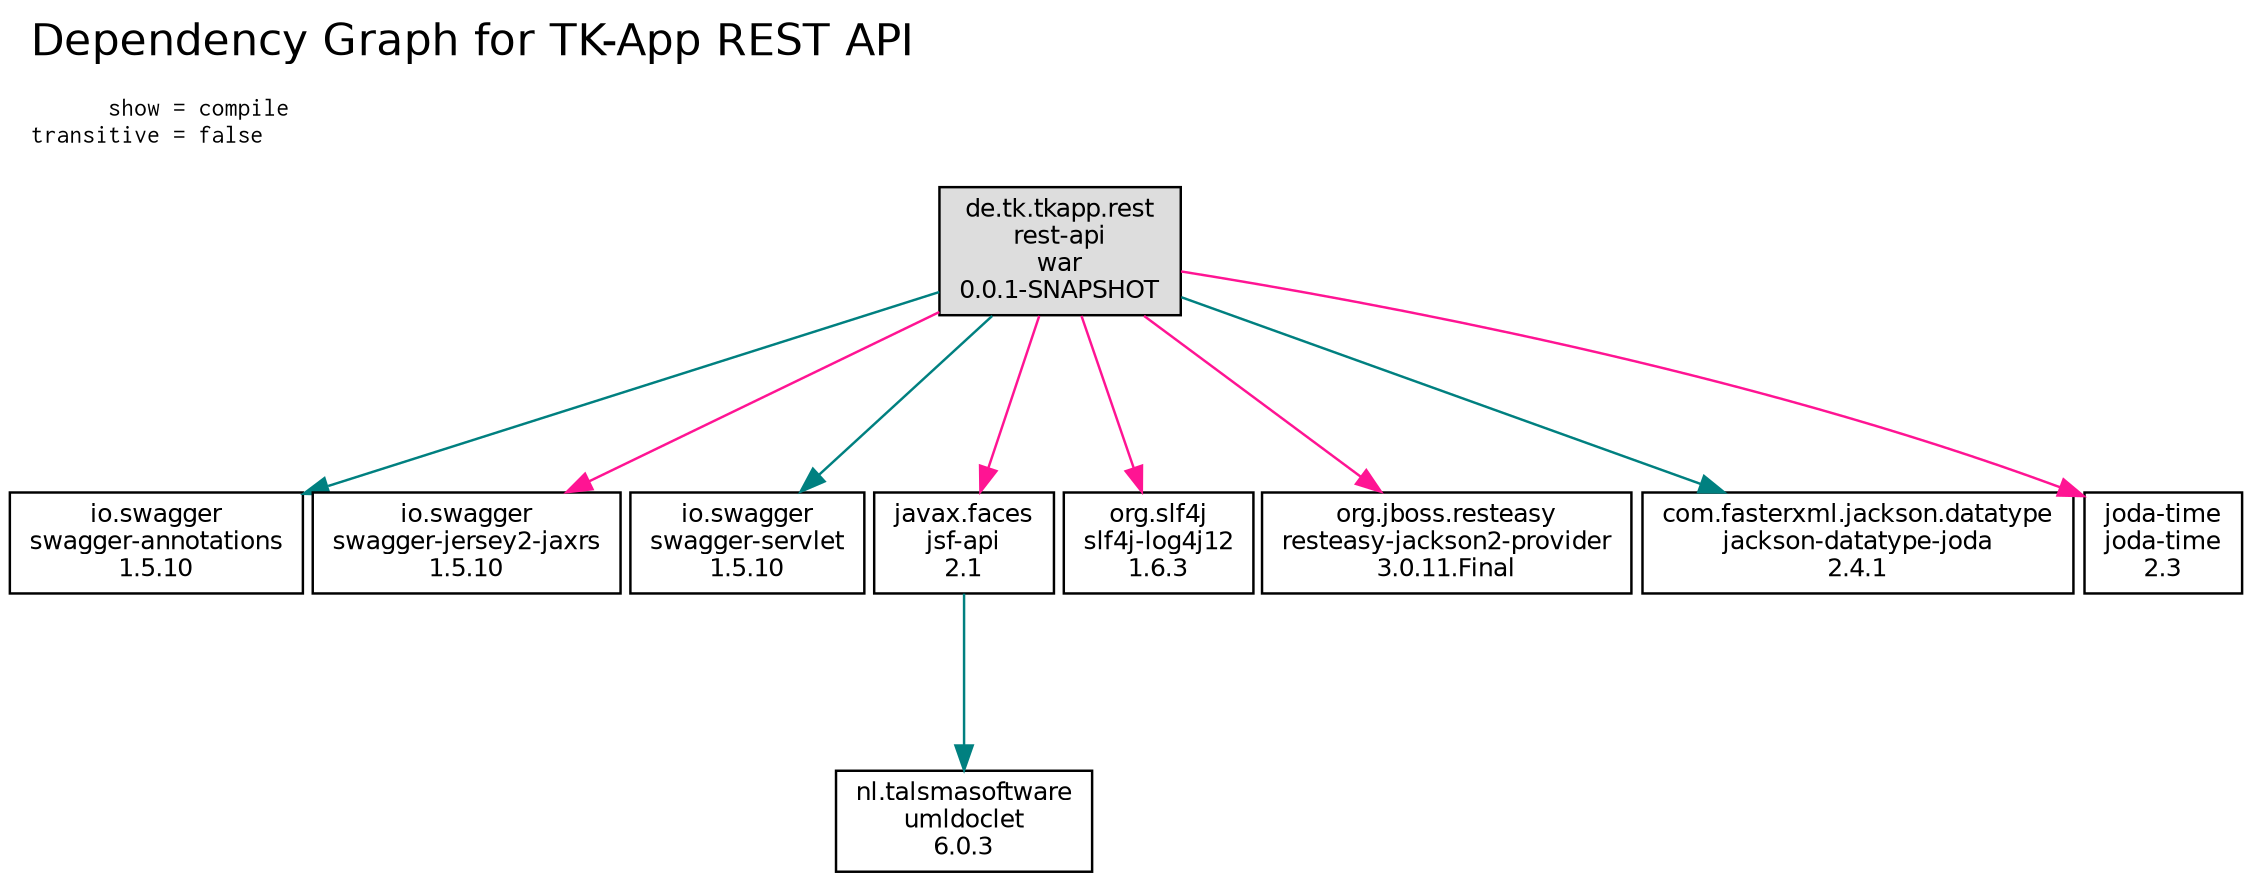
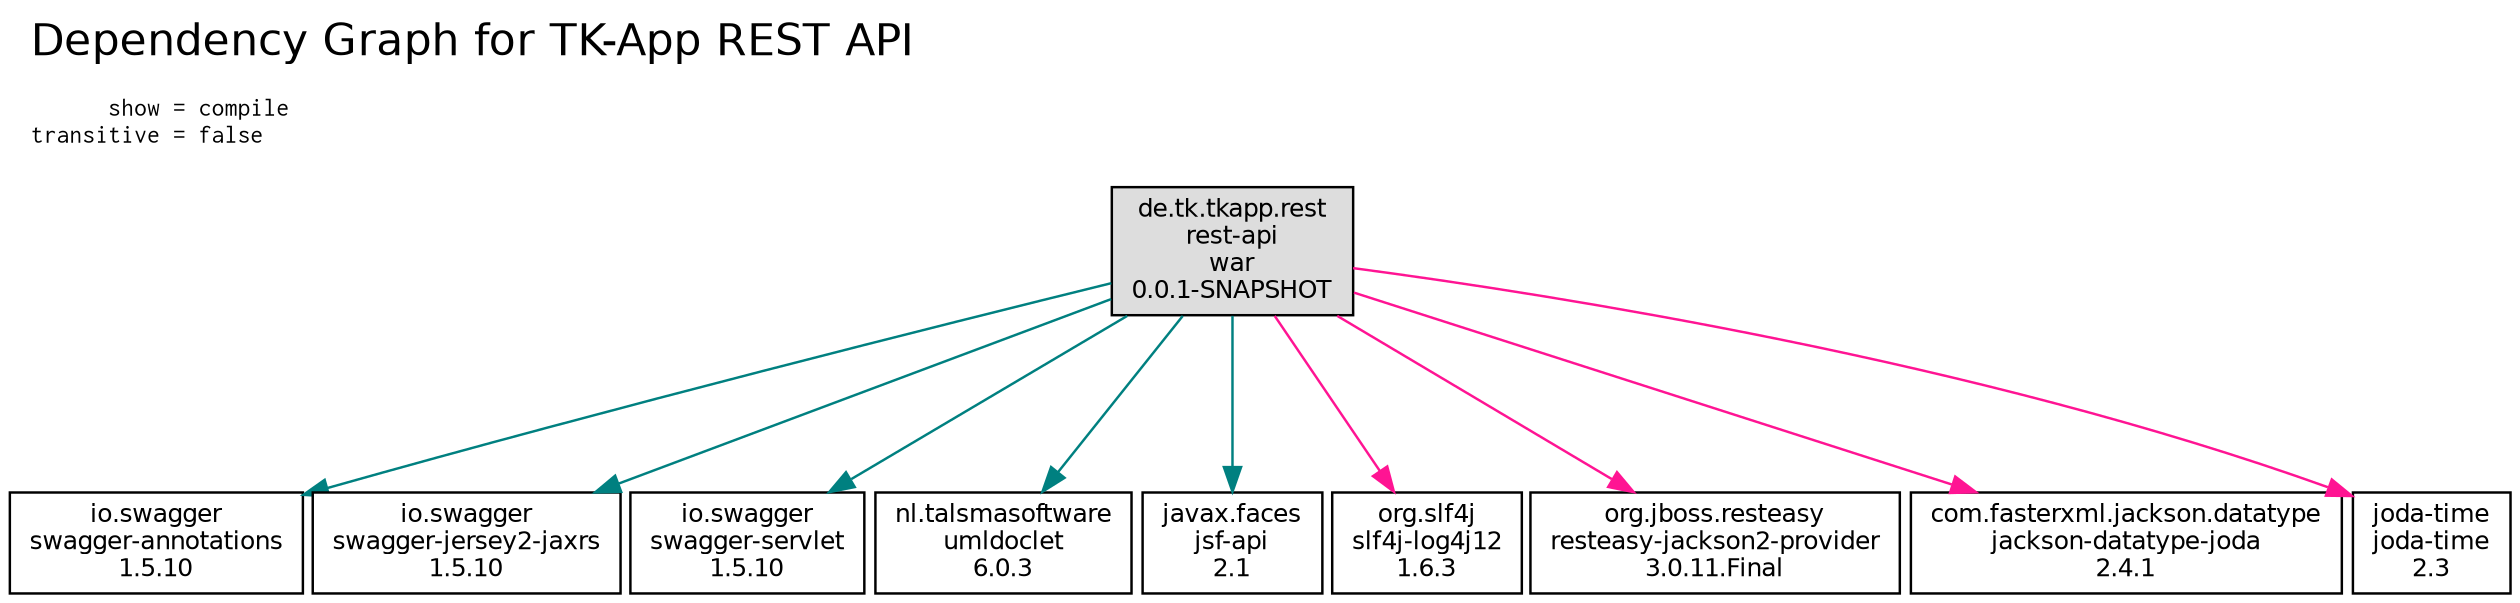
(1441, 391) -> (1653, 389)
(1014, 392) -> (1232, 391)
(764, 397) -> (865, 391)
(964, 669) -> (1120, 394)
